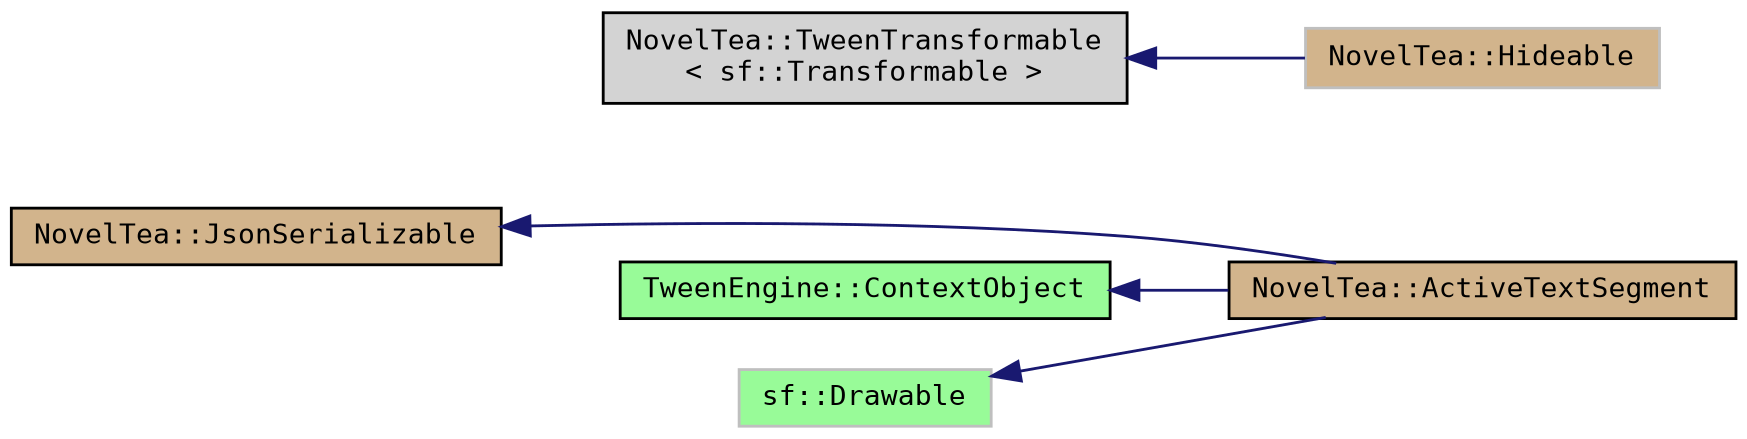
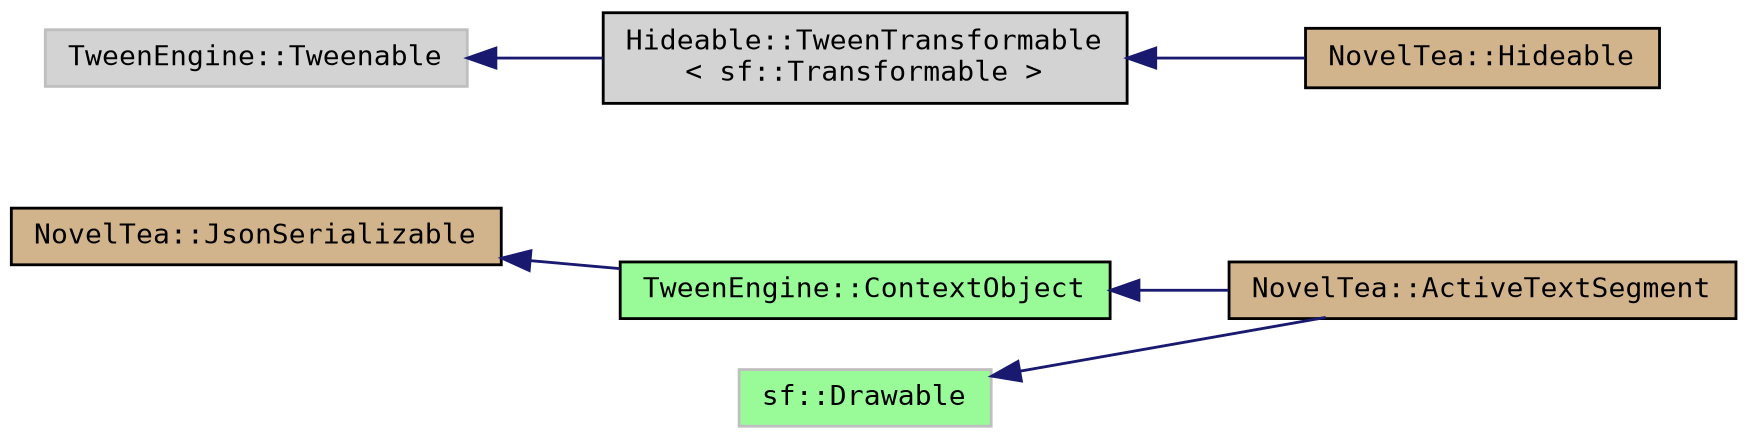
none -> (256, 58)
(865, 58) -> (865, 58)
(1483, 58) -> (1483, 58)
(935, 227) -> (575, 265)
